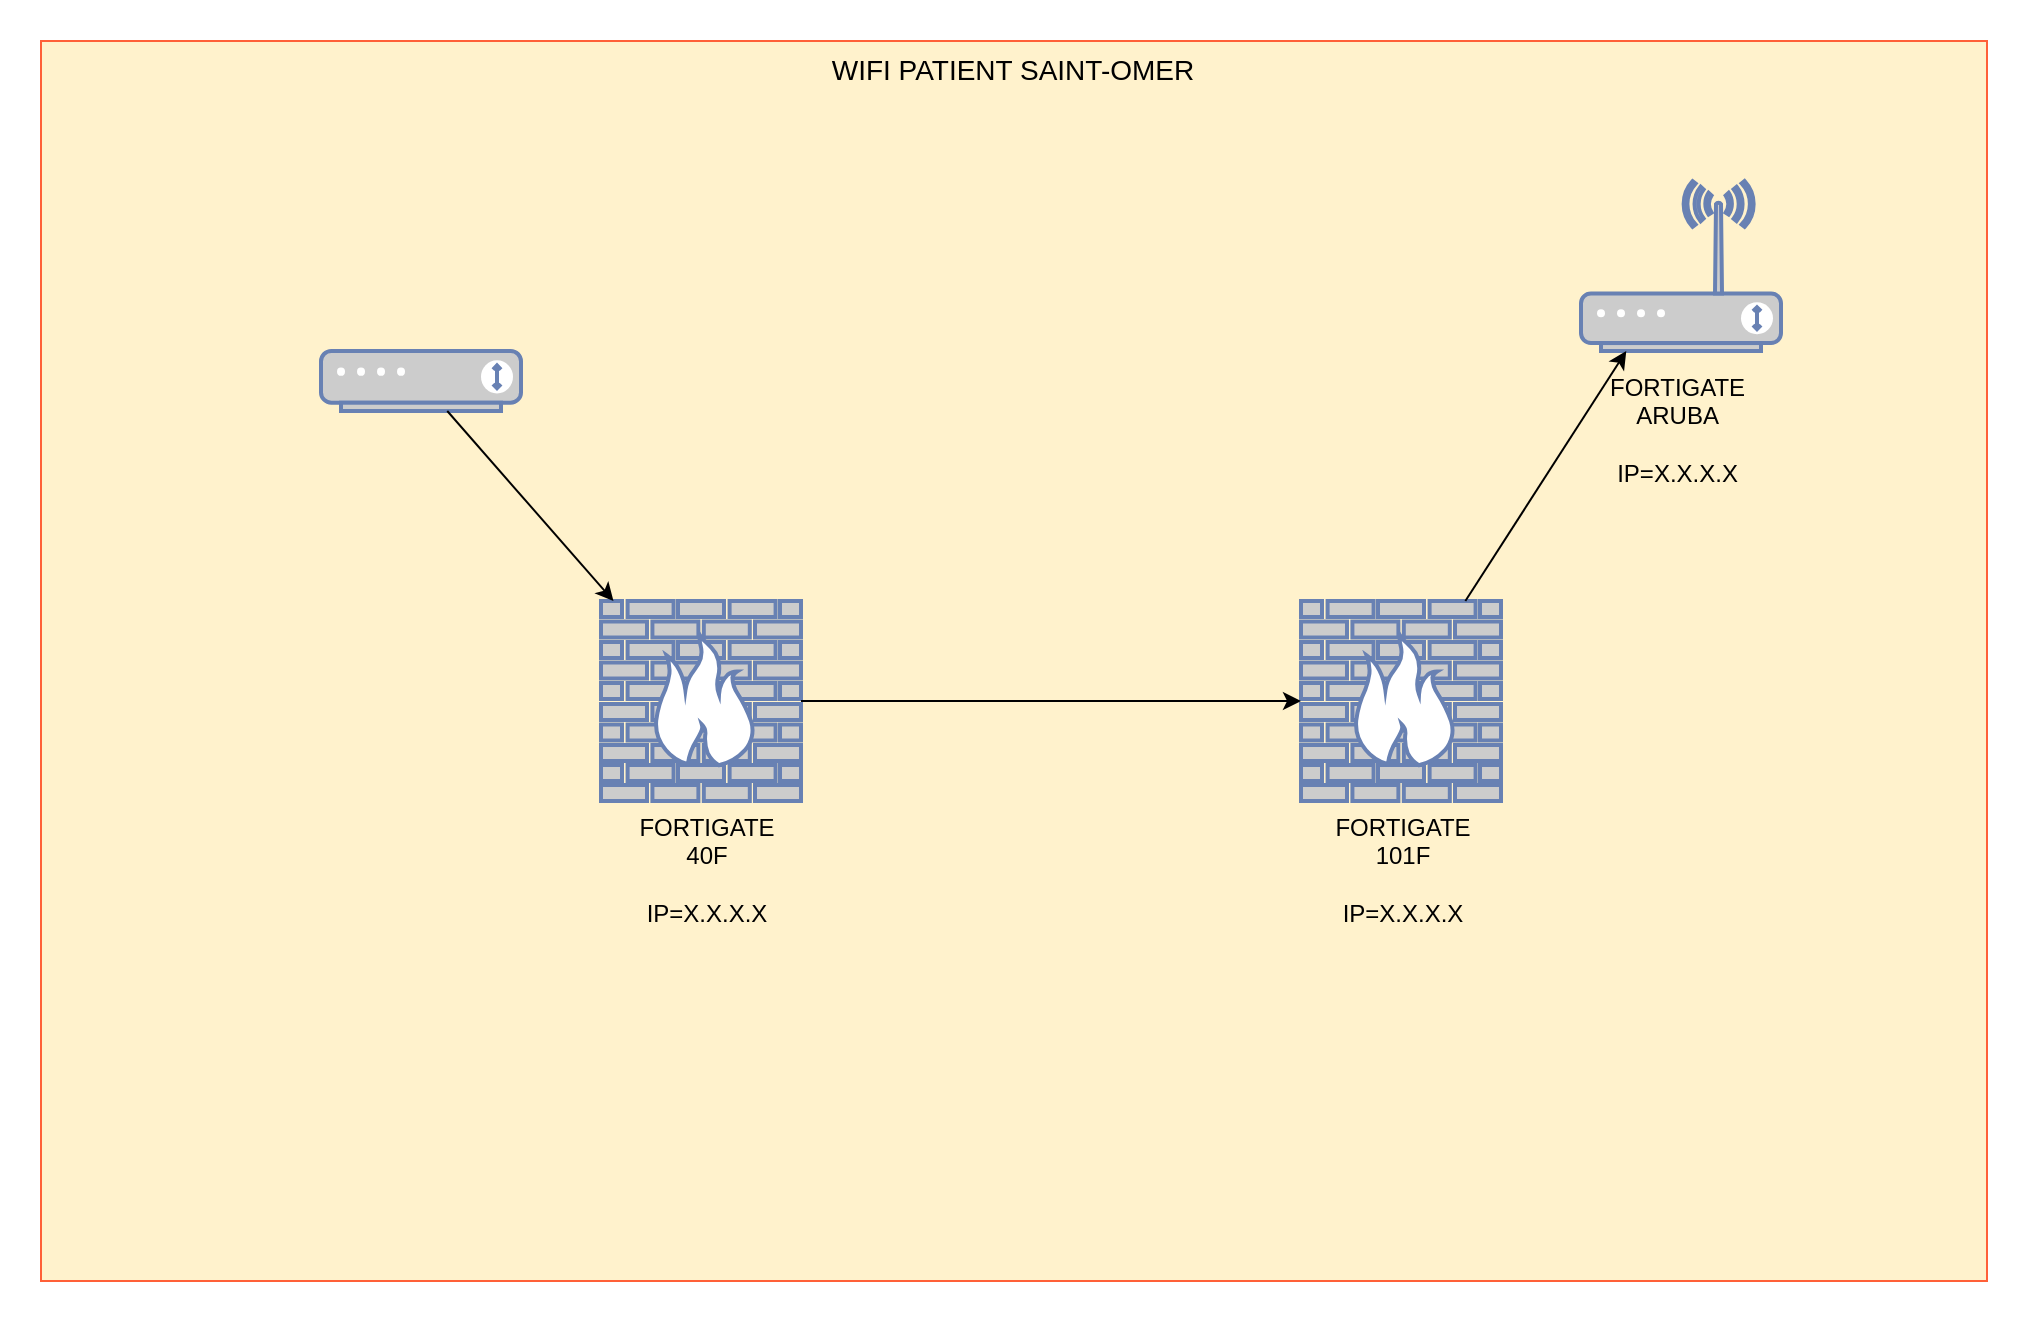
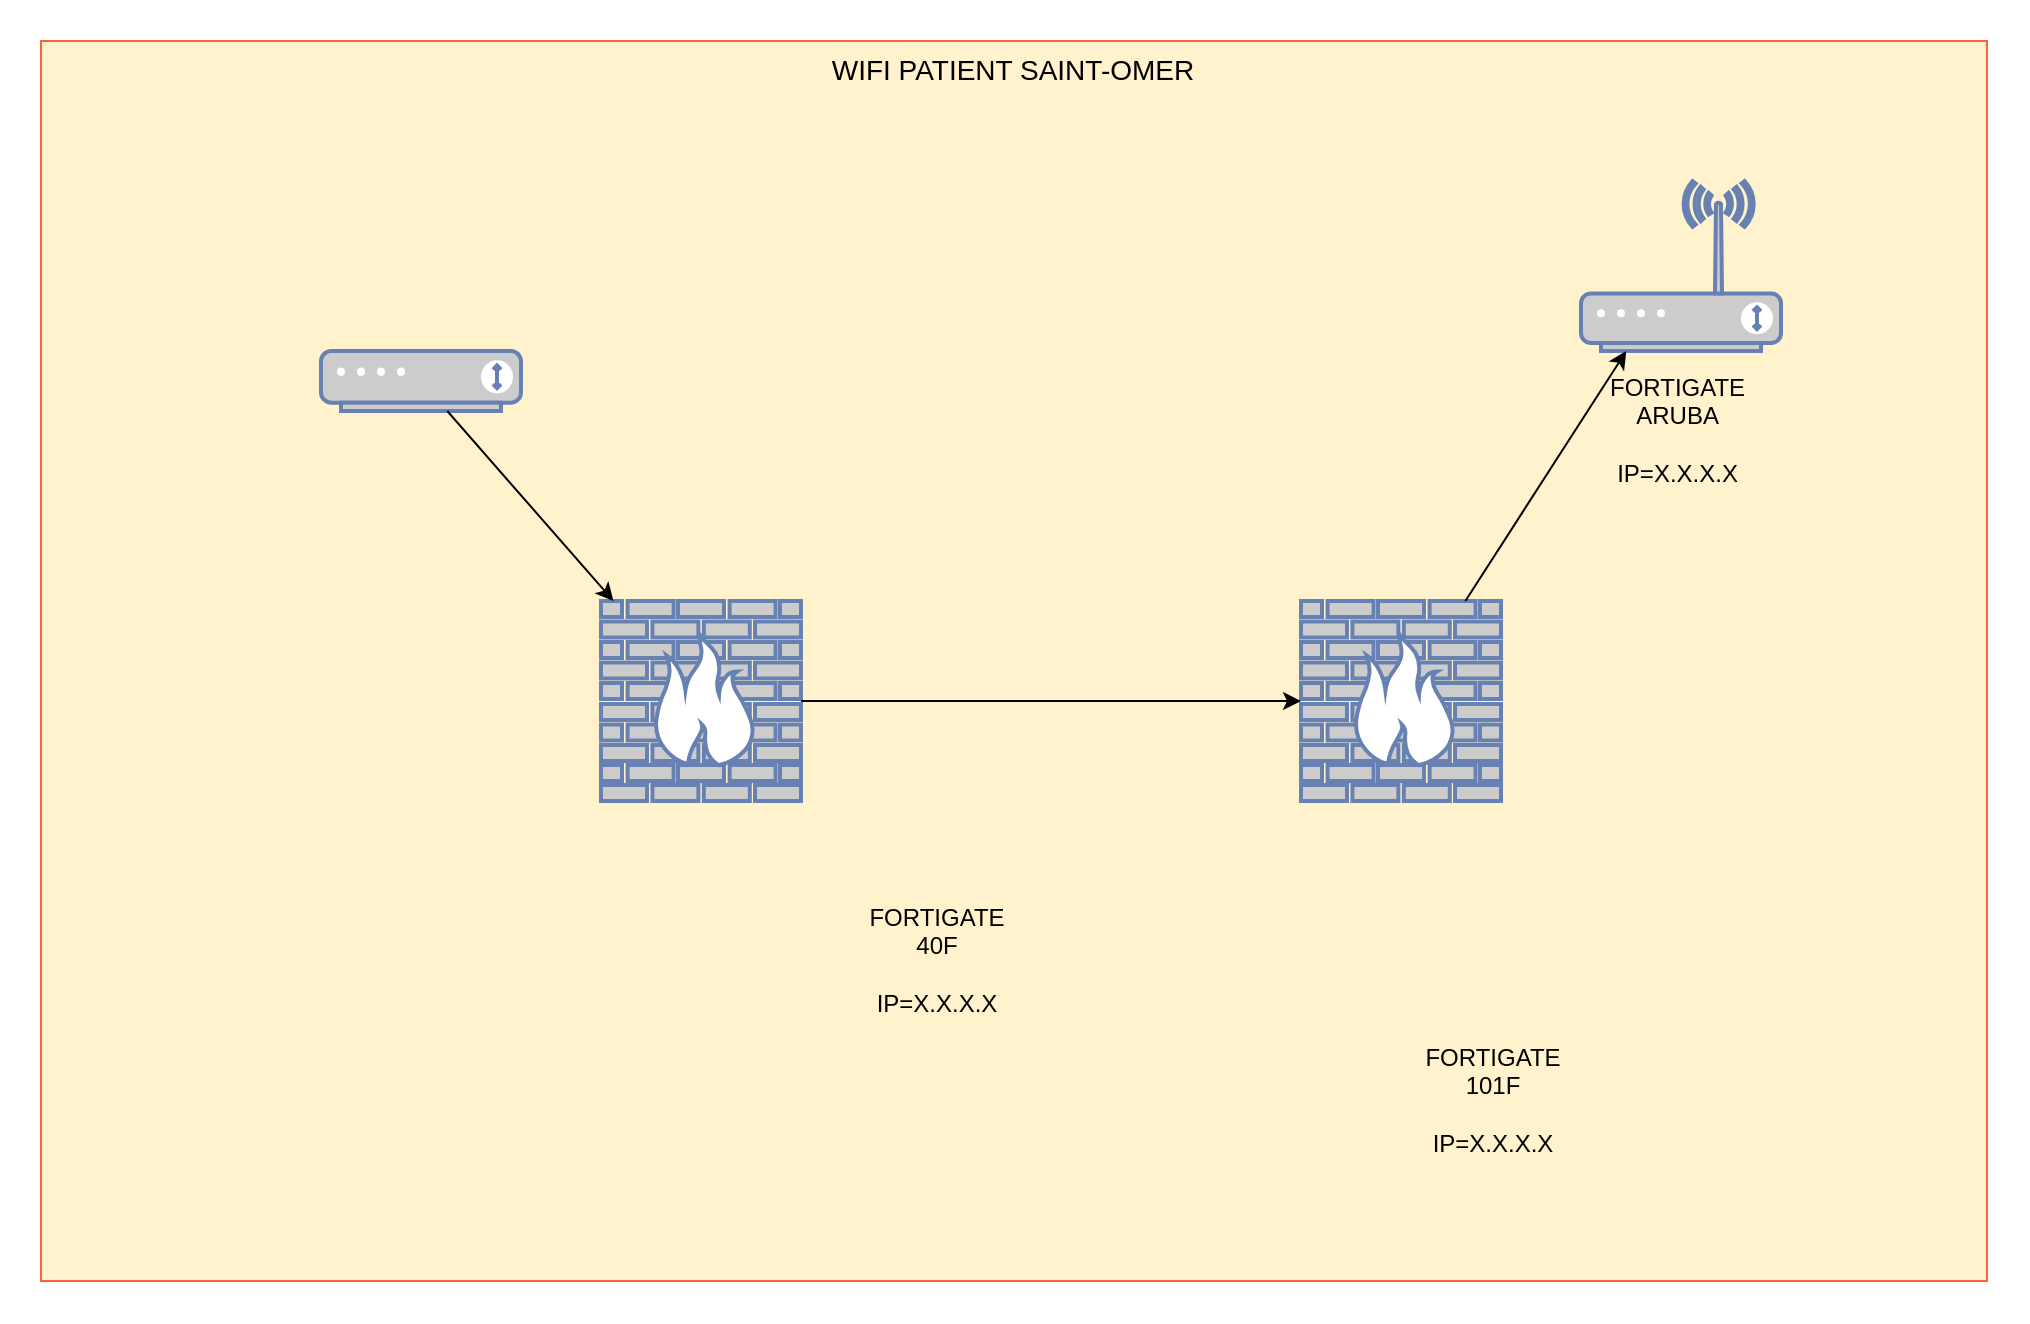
(706, 881) -> (936, 971)
(1401, 881) -> (1491, 1111)
